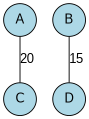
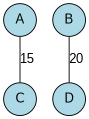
(27, 60) -> (27, 60)
(76, 60) -> (76, 60)
